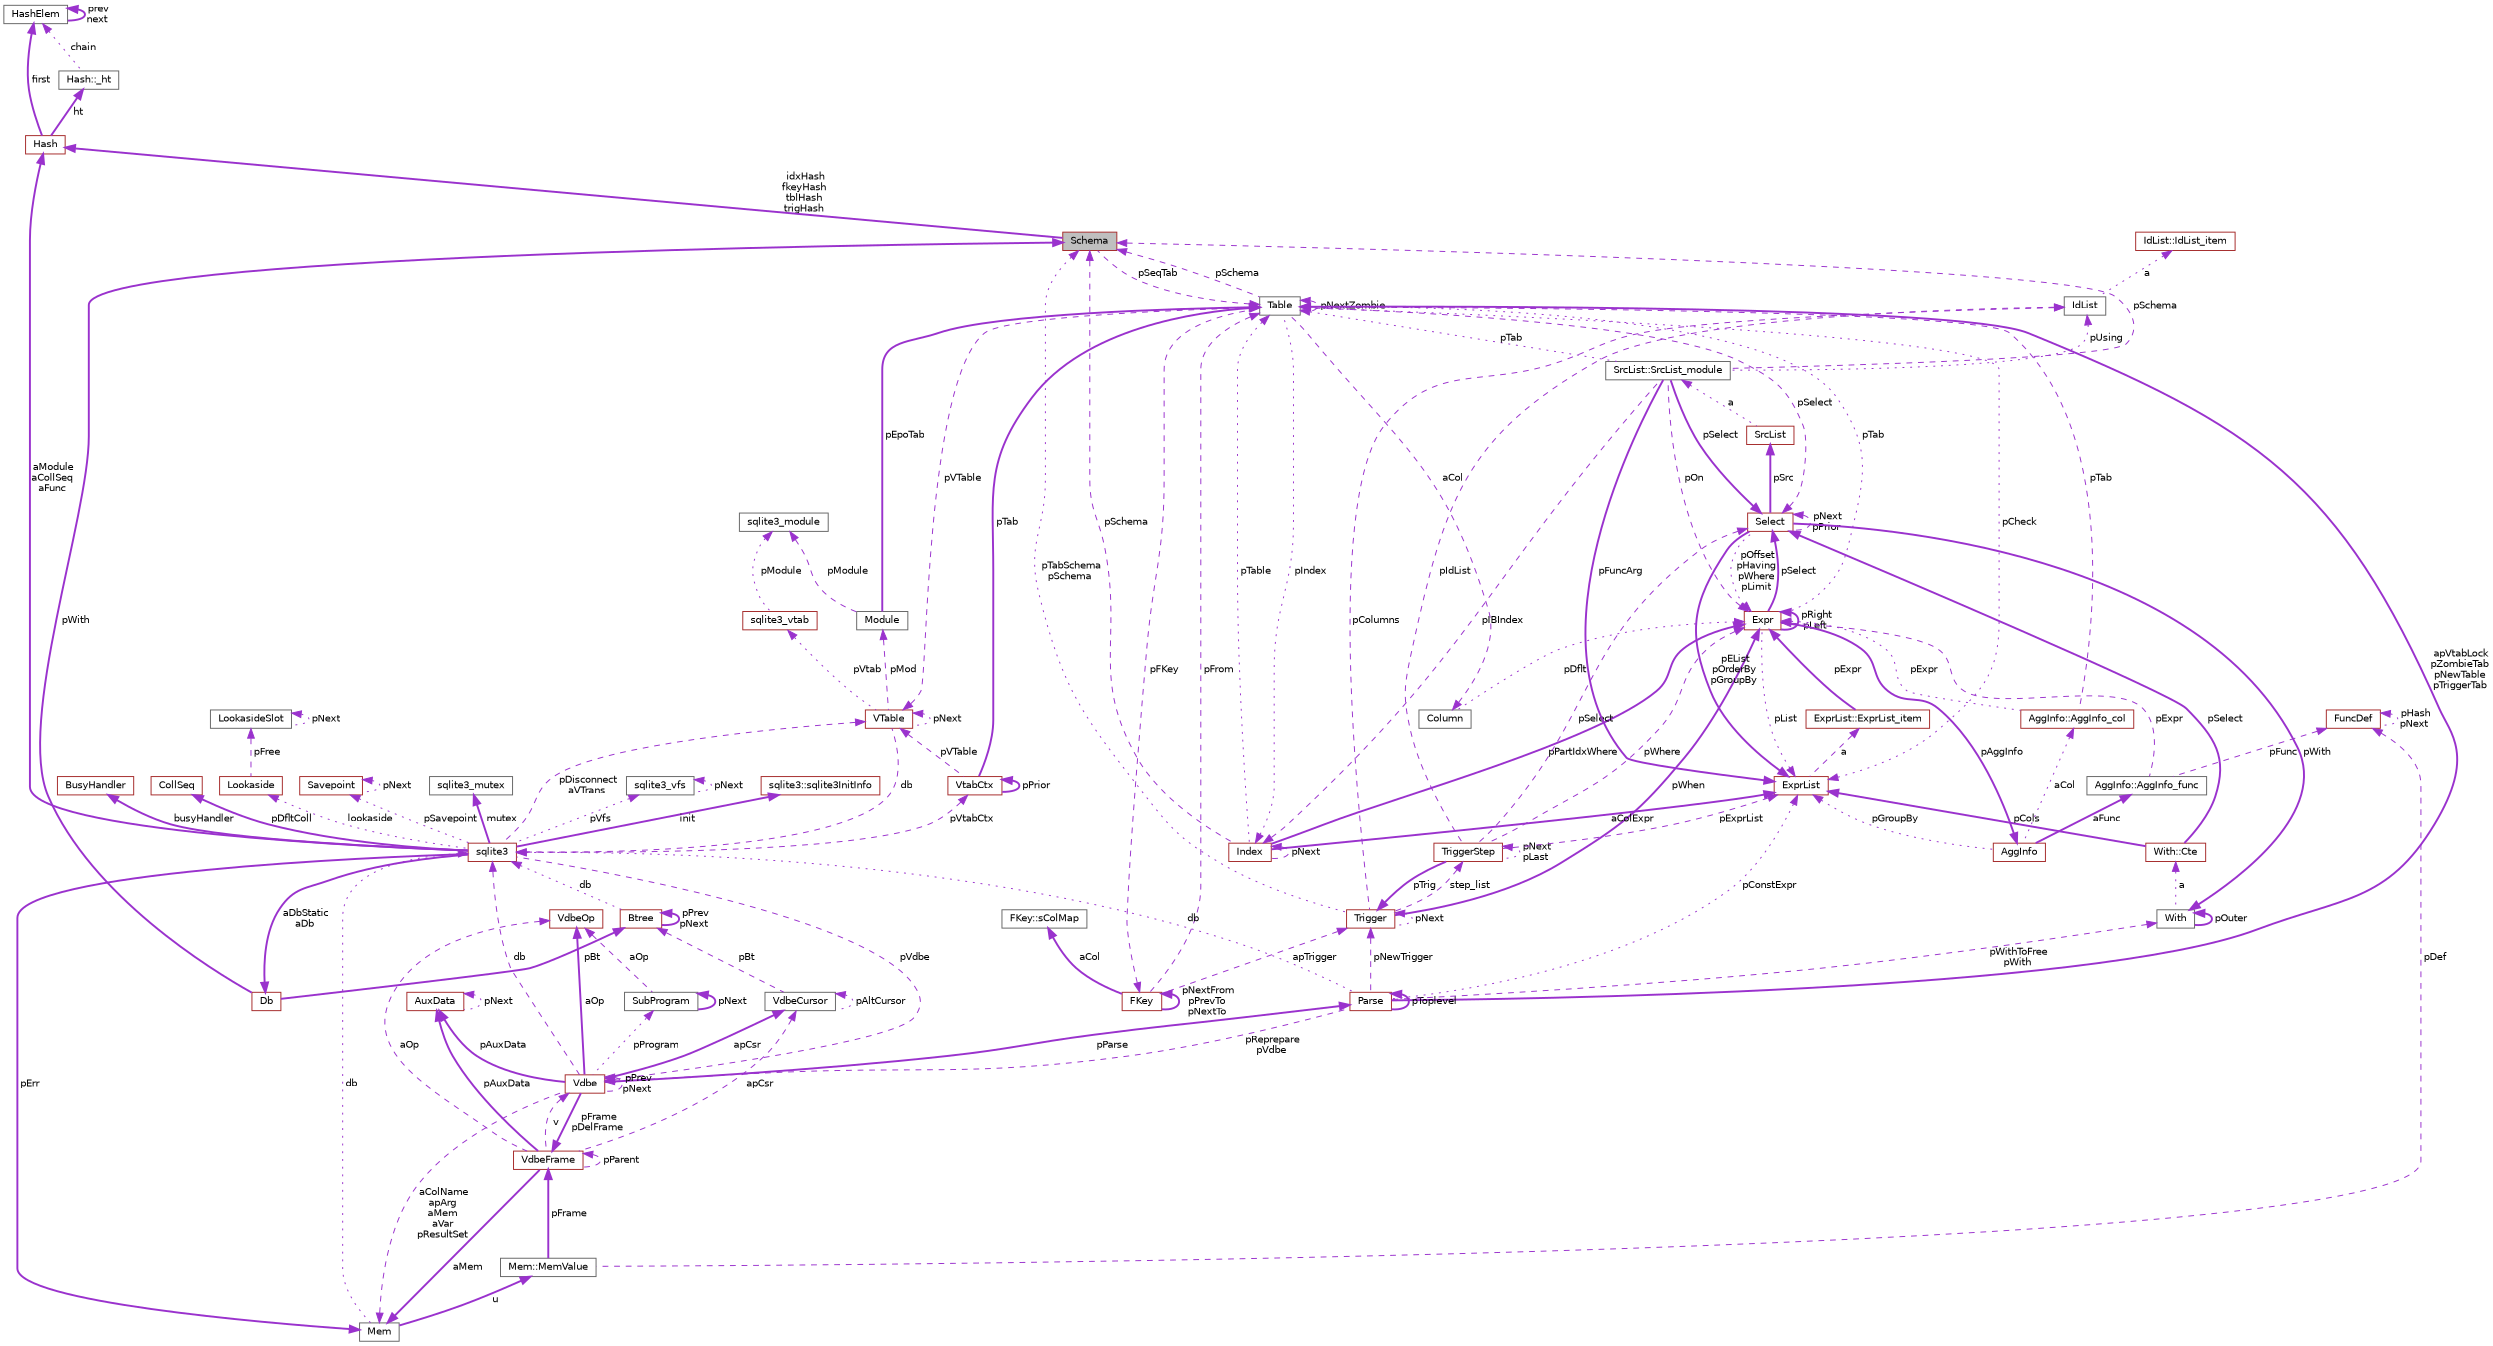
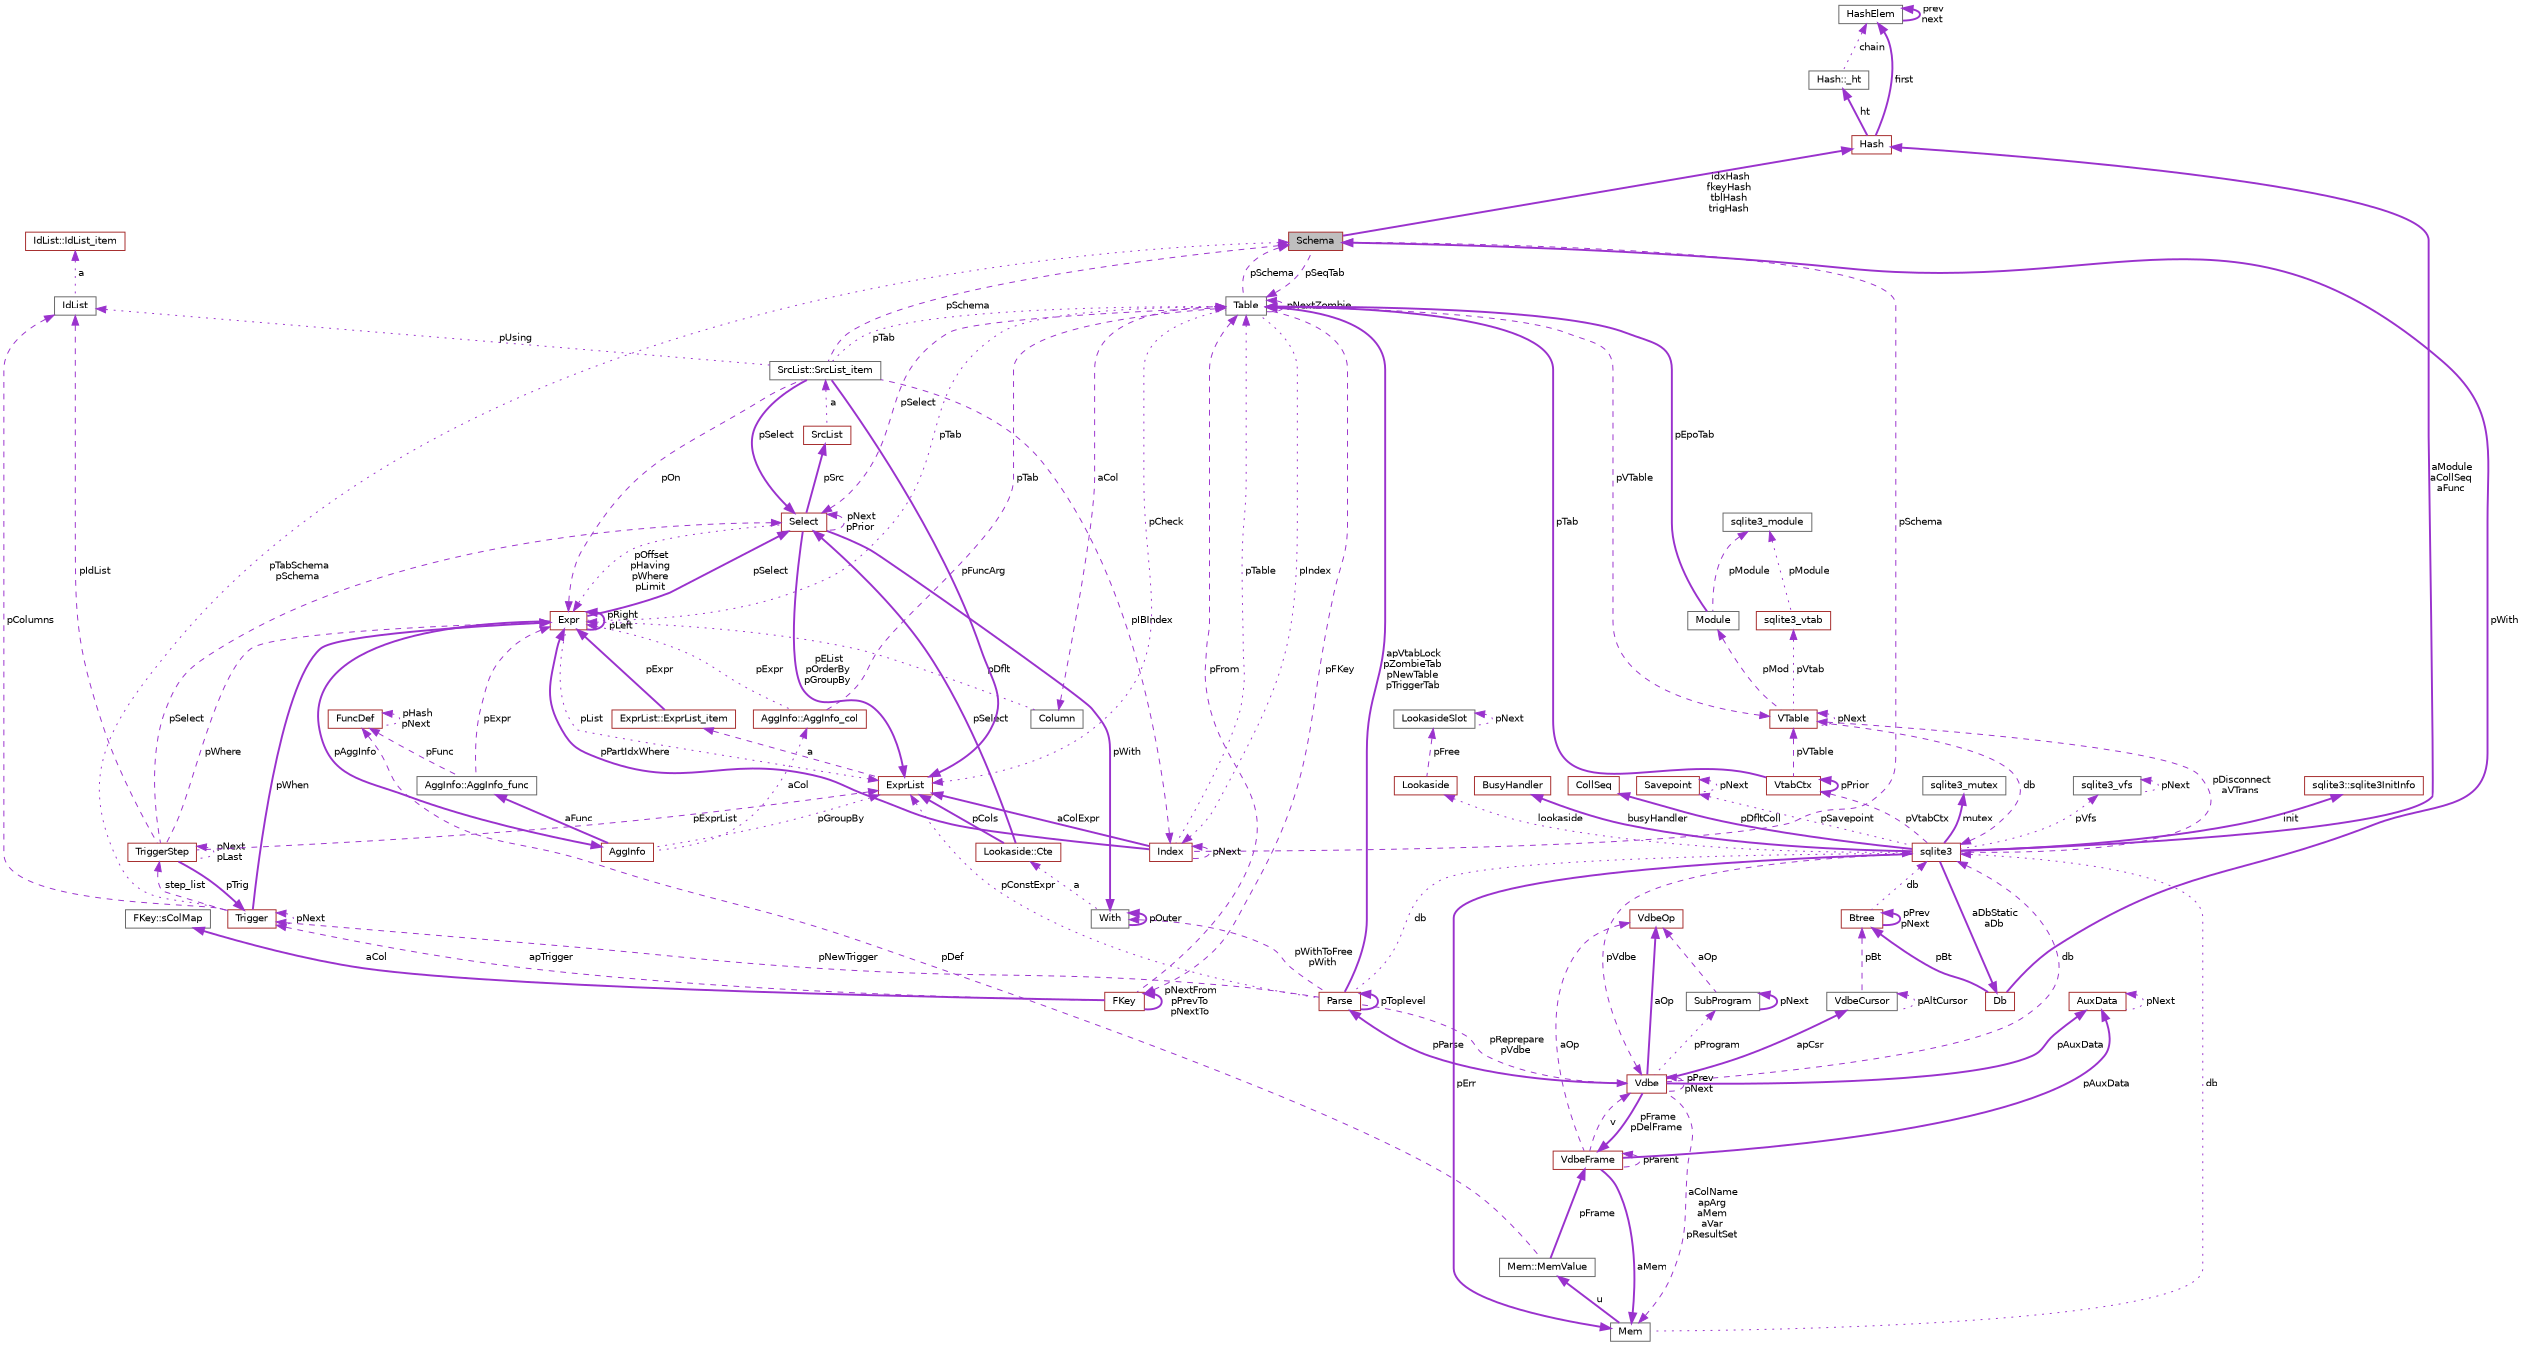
(1668, 371) -> (825, 371)
(2176, 852) -> (1018, 852)
(697, 1103) -> none
